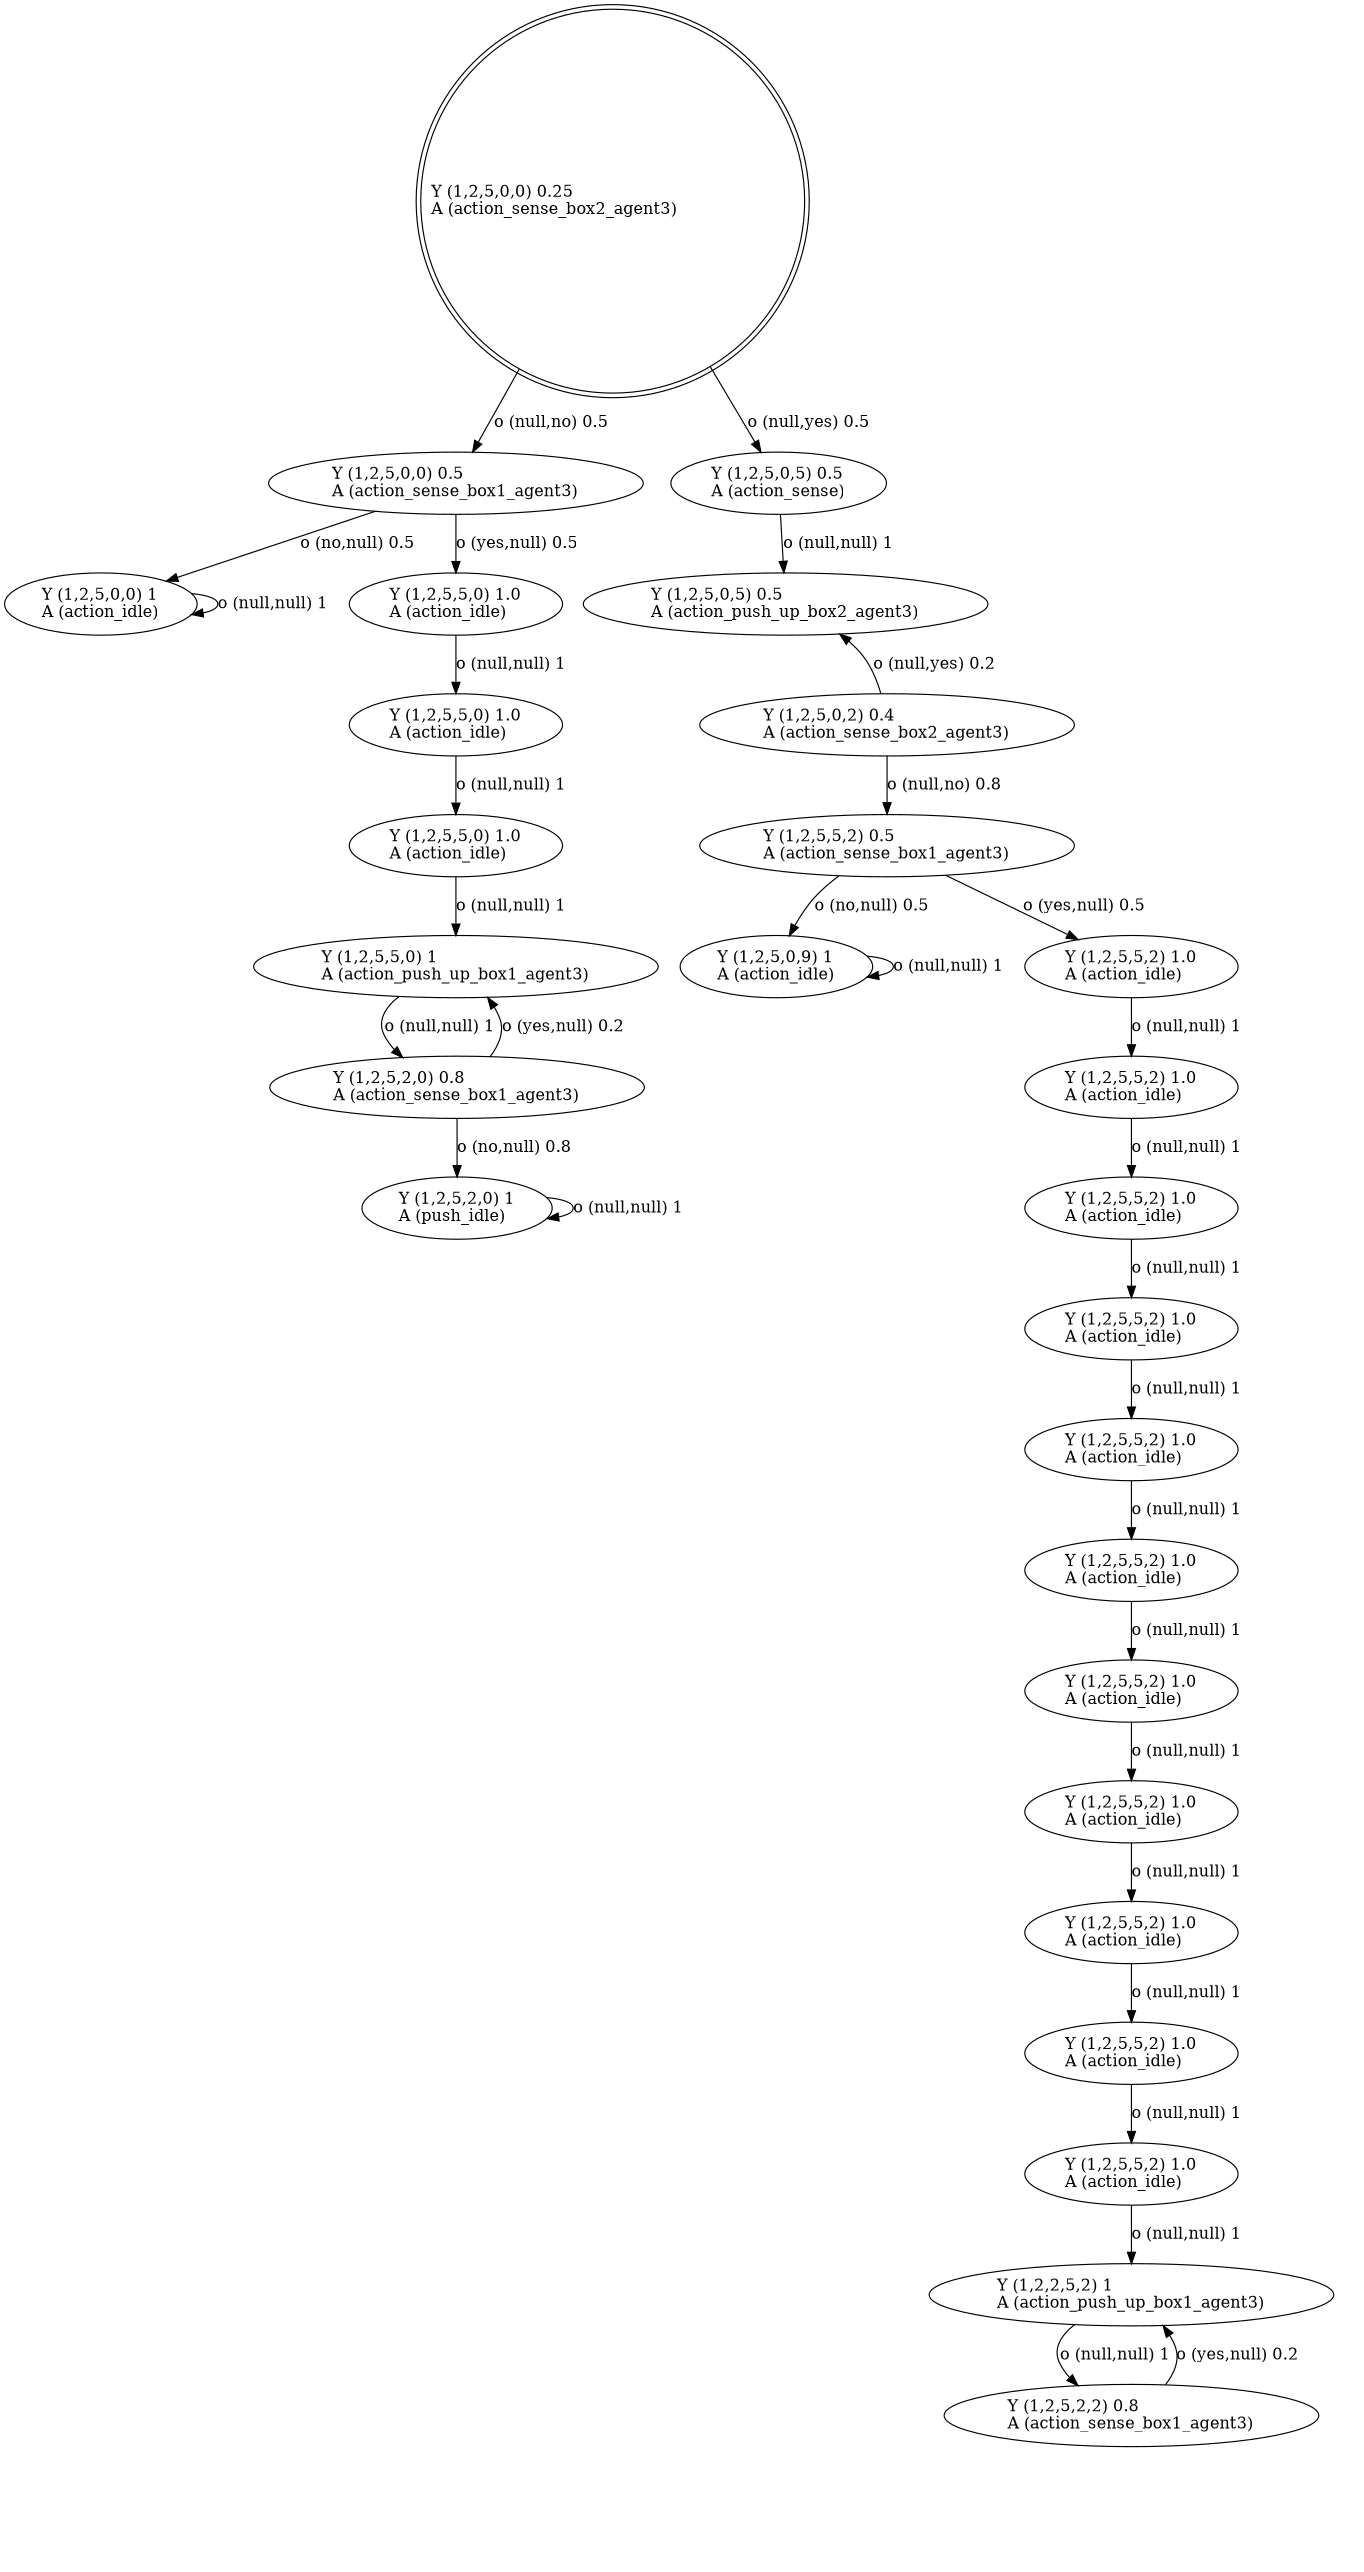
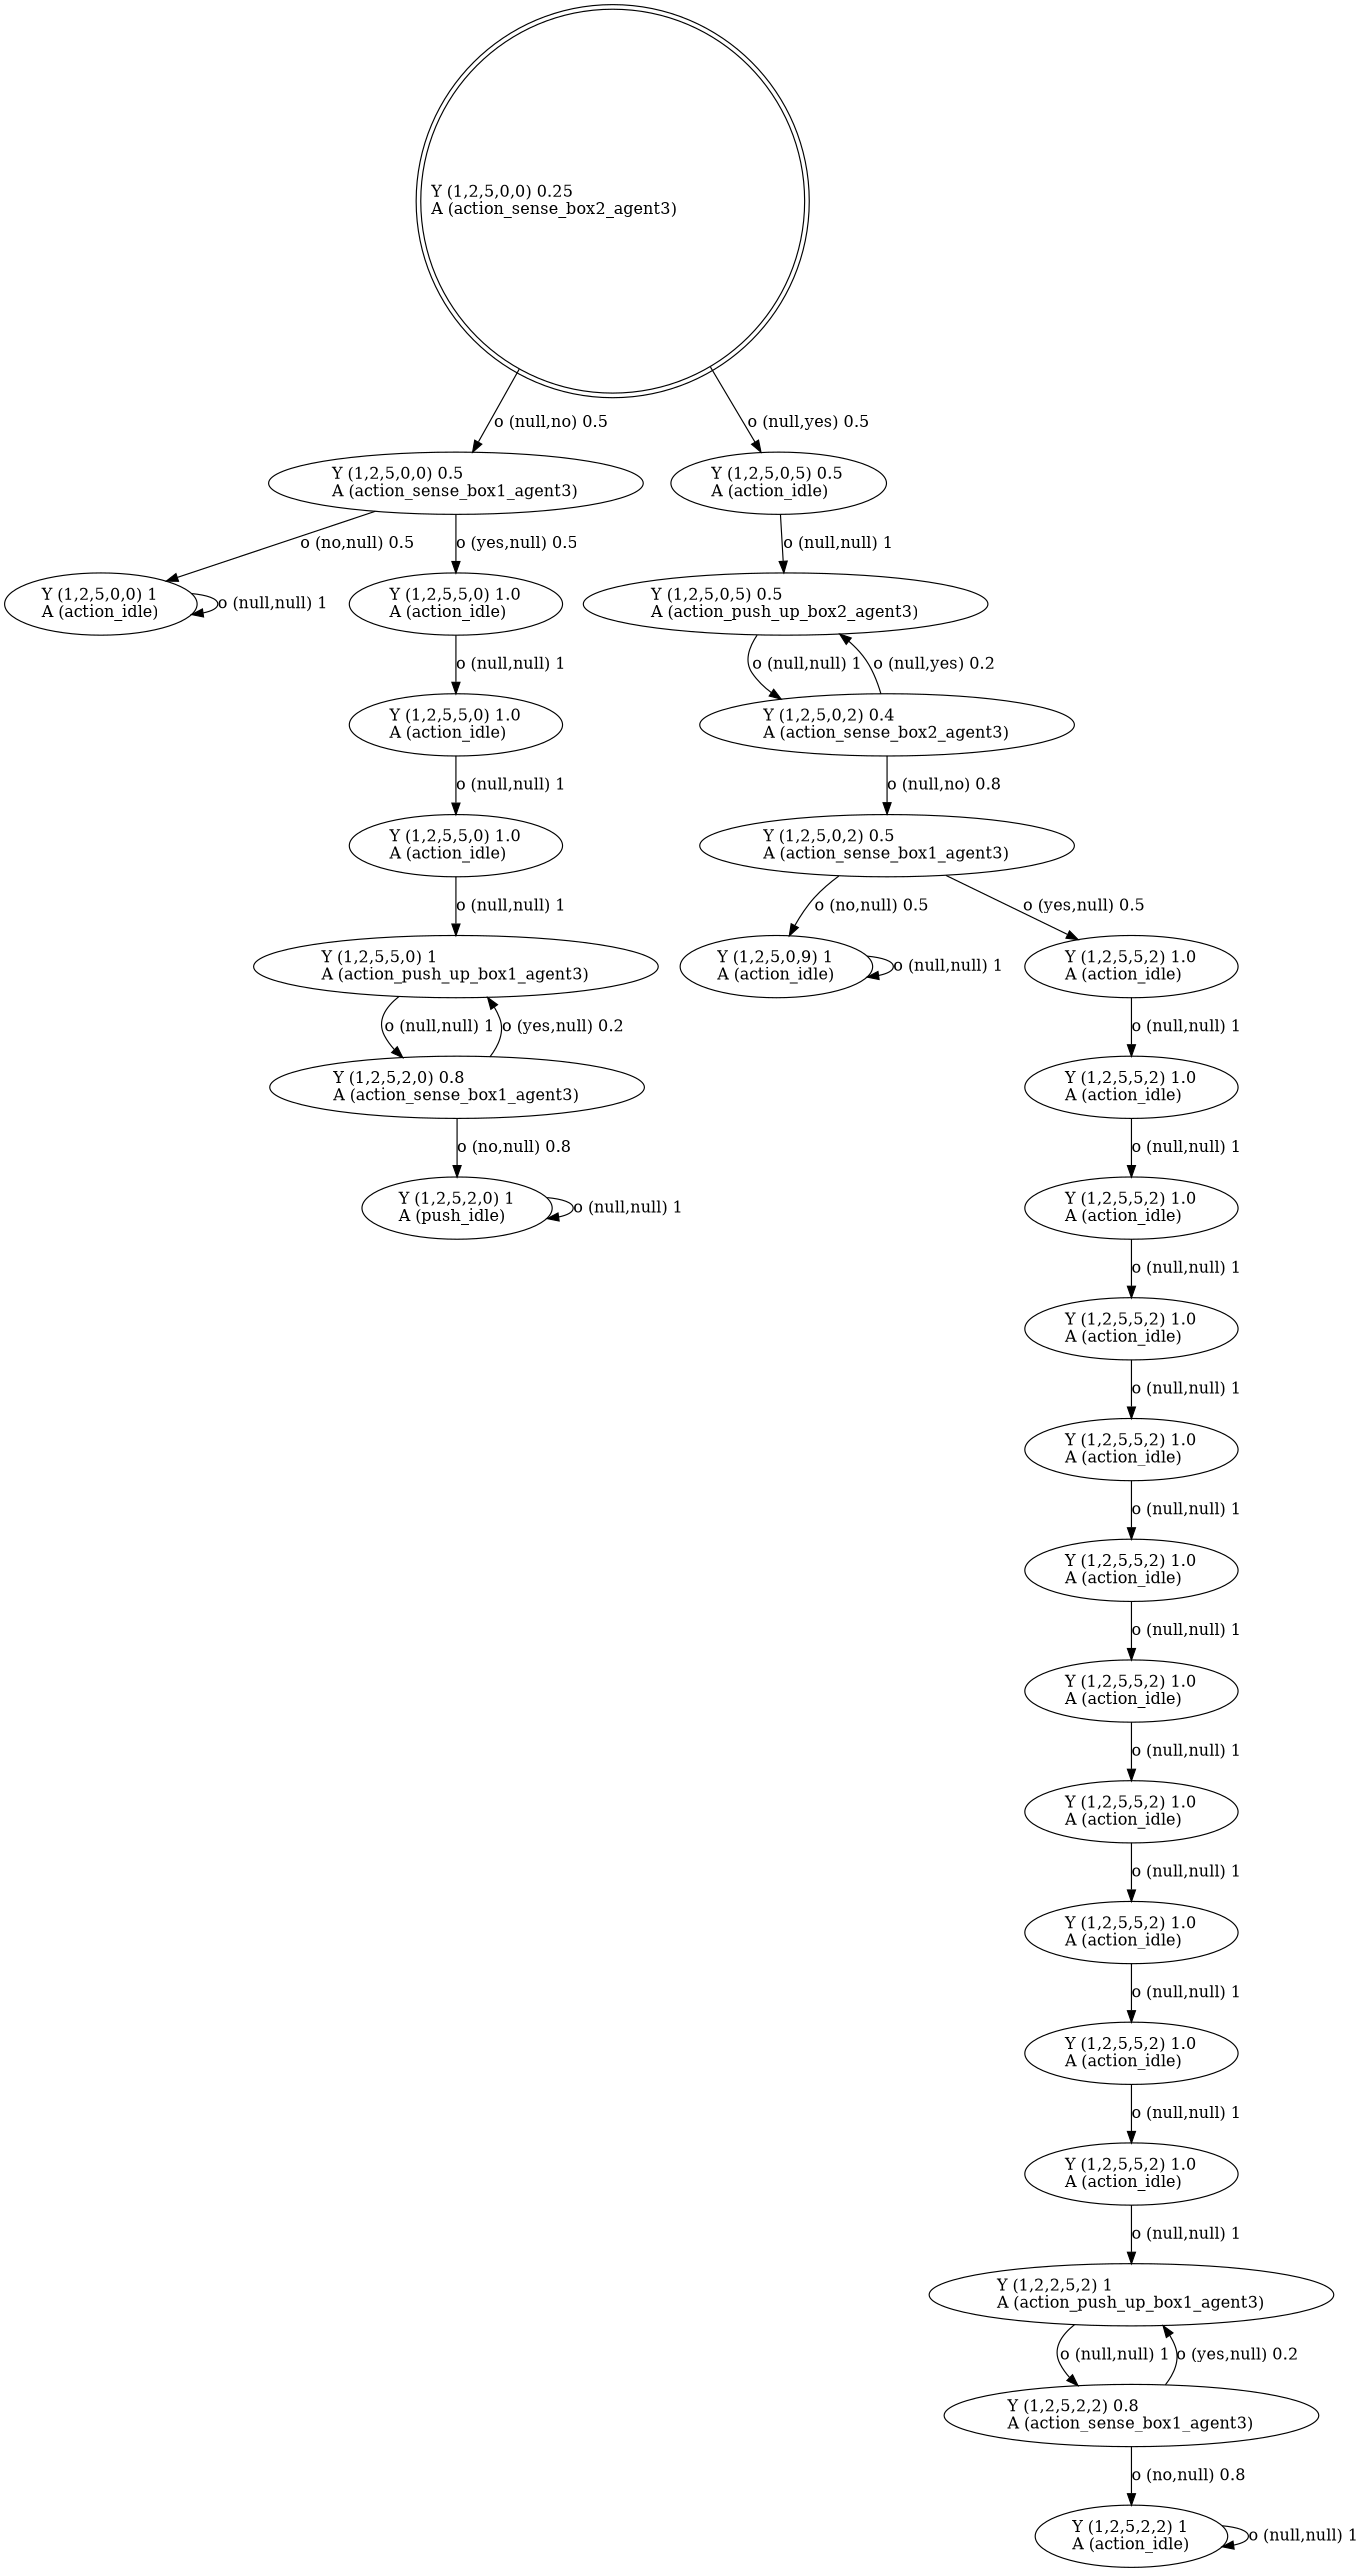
(779, 483) -> (779, 483)
none -> (749, 667)
(887, 846) -> (887, 846)
none -> (1131, 2536)
